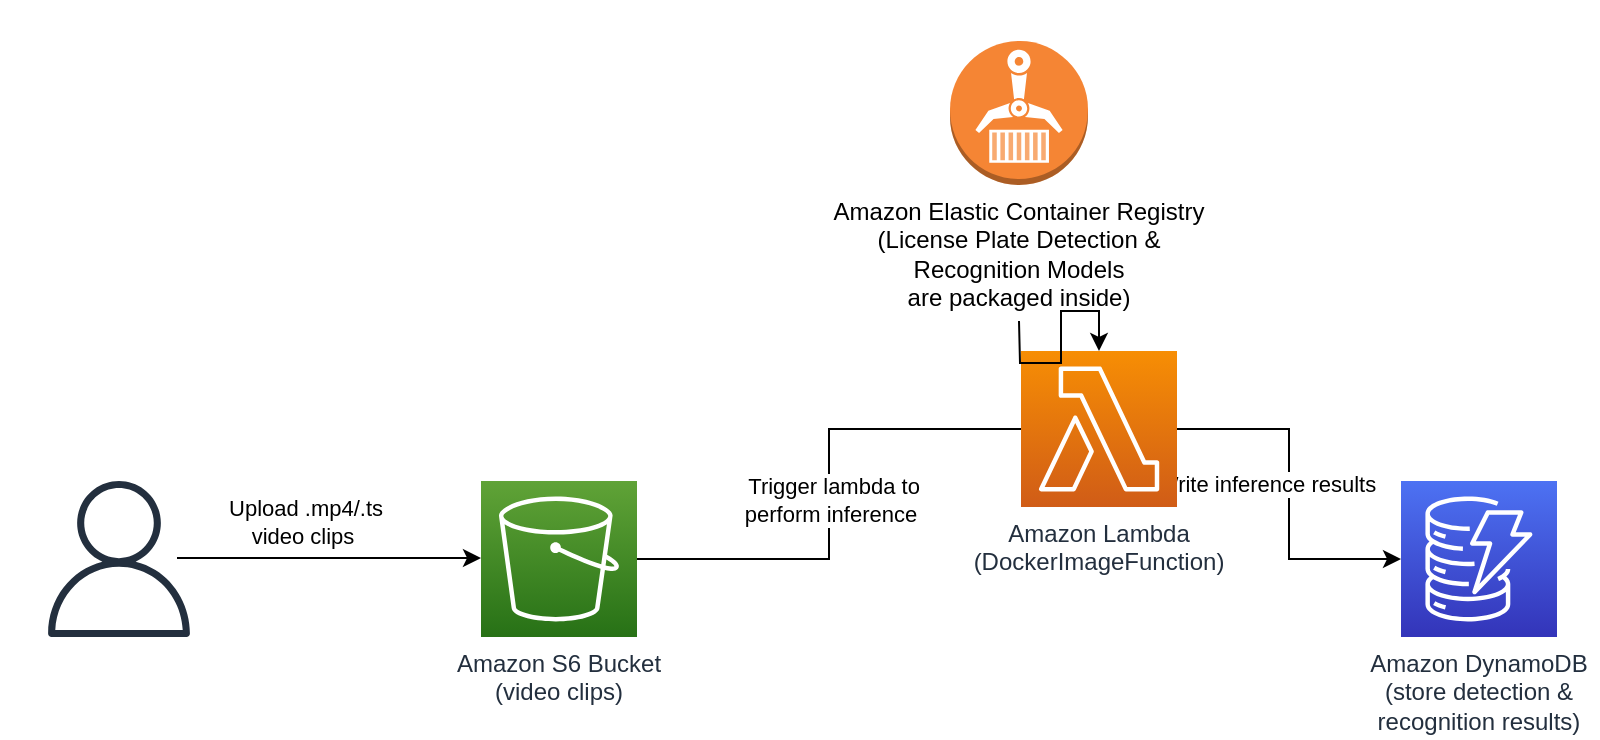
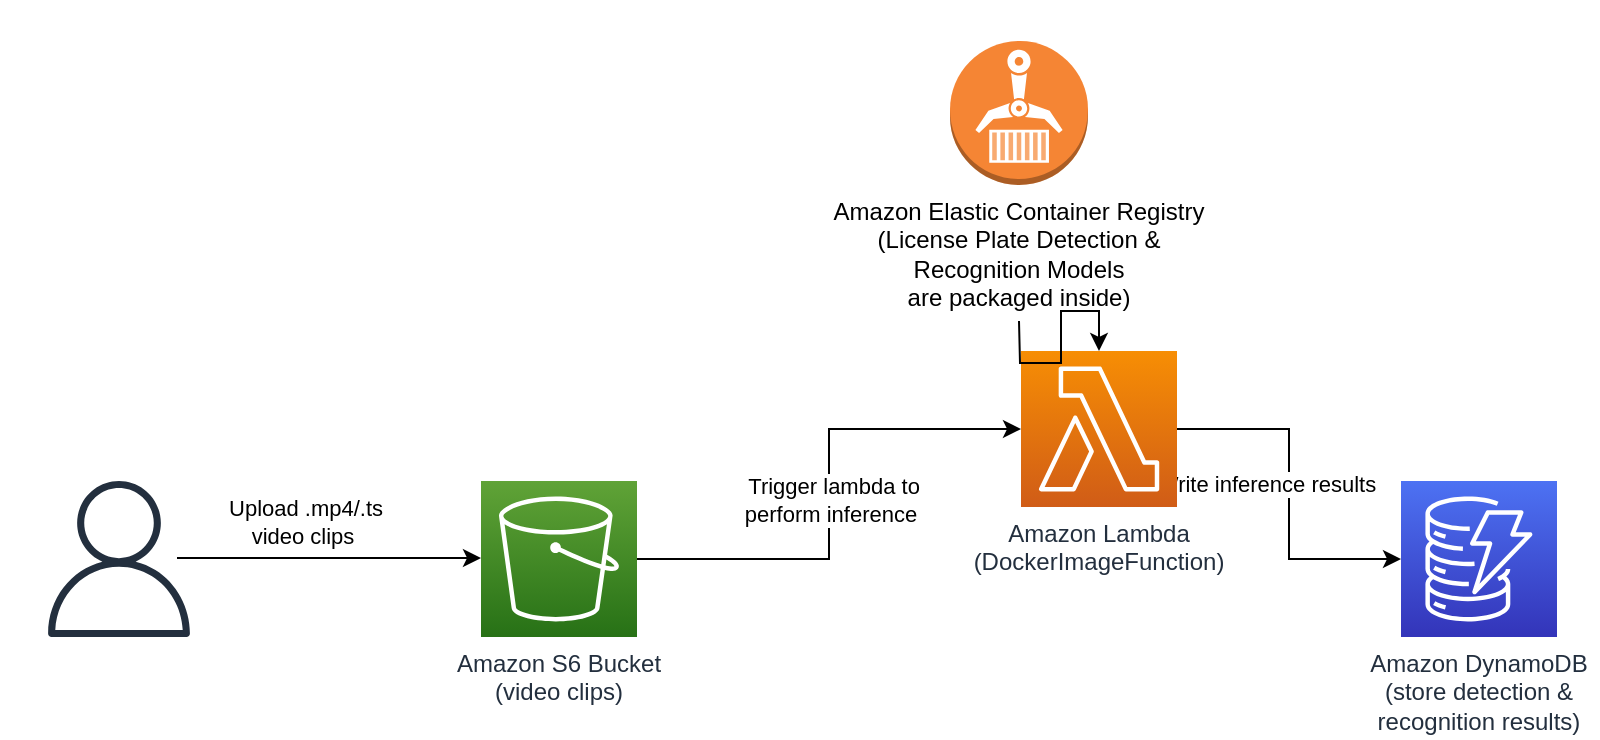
(1012, 429) -> (1006, 429)
